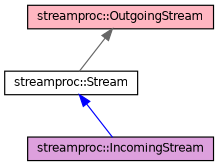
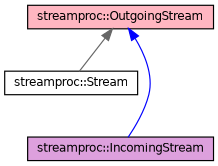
(100, 121) -> (150, 89)
